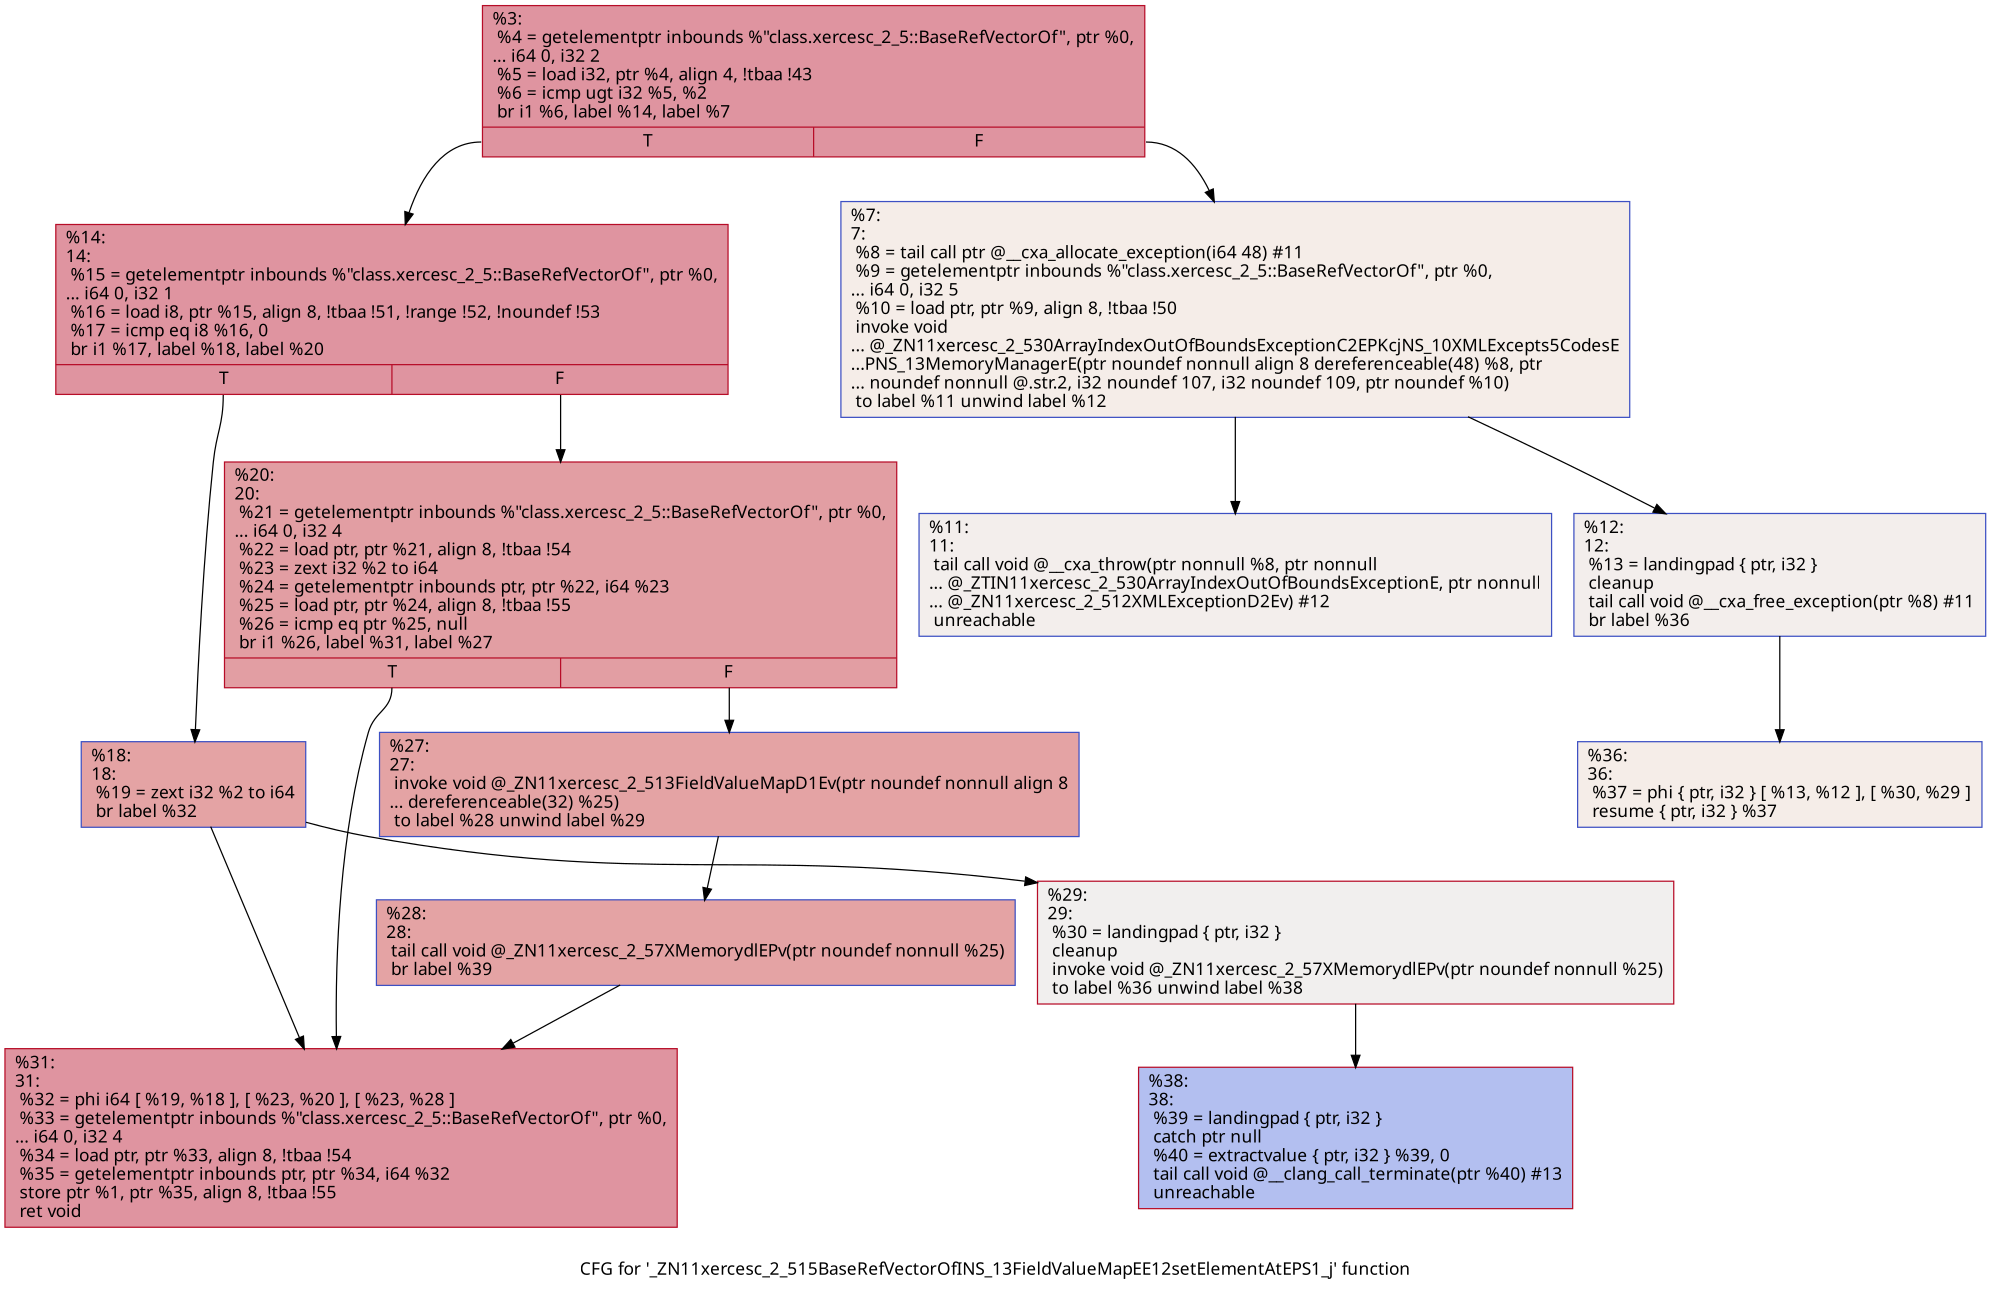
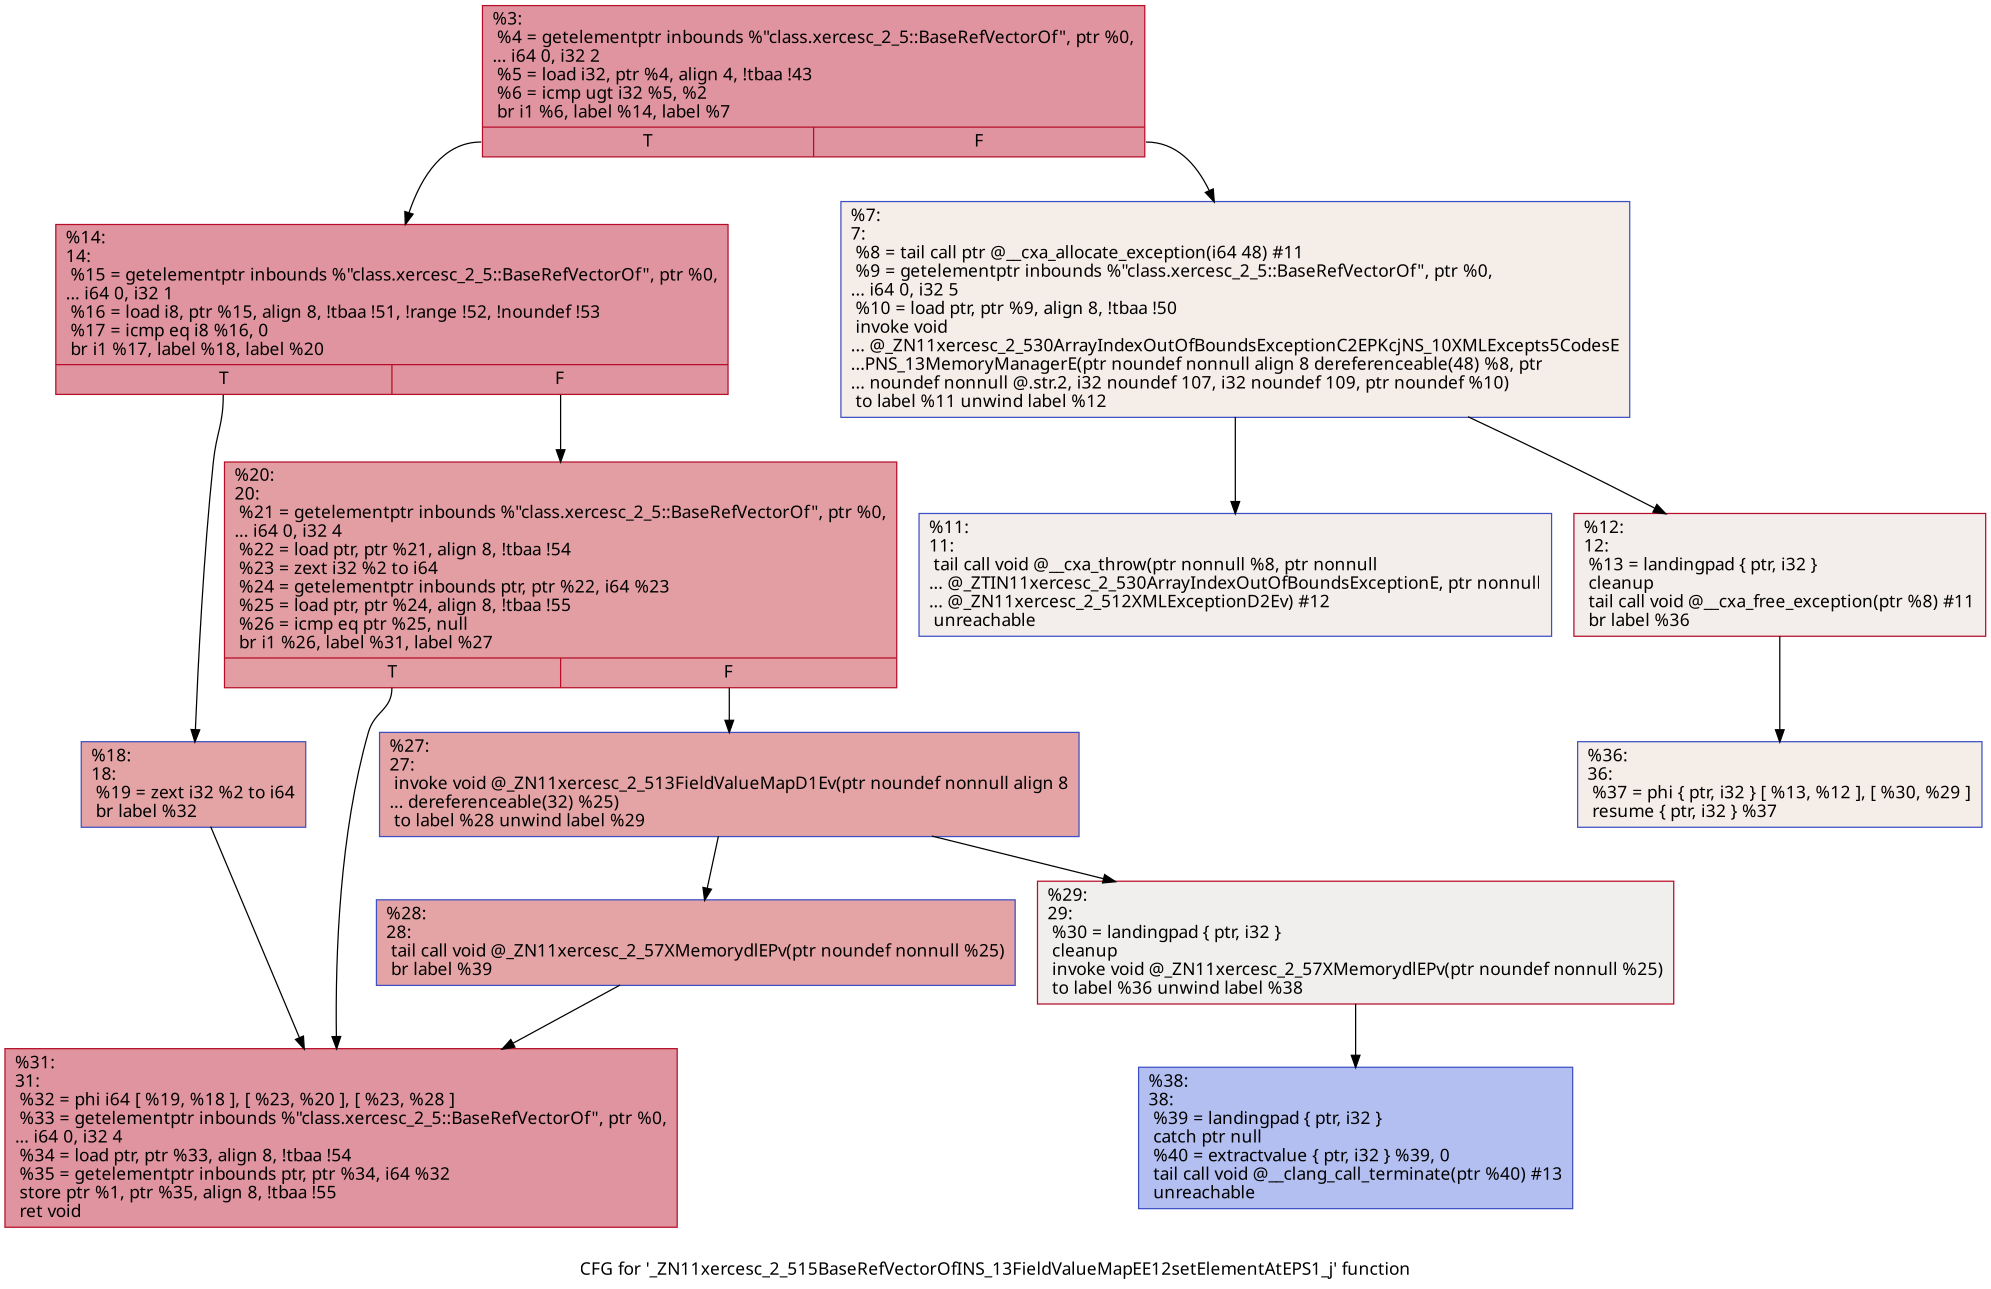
(1780, 575) -> (1780, 575)
(664, 864) -> (1018, 857)
(1356, 1138) -> (1356, 1138)
